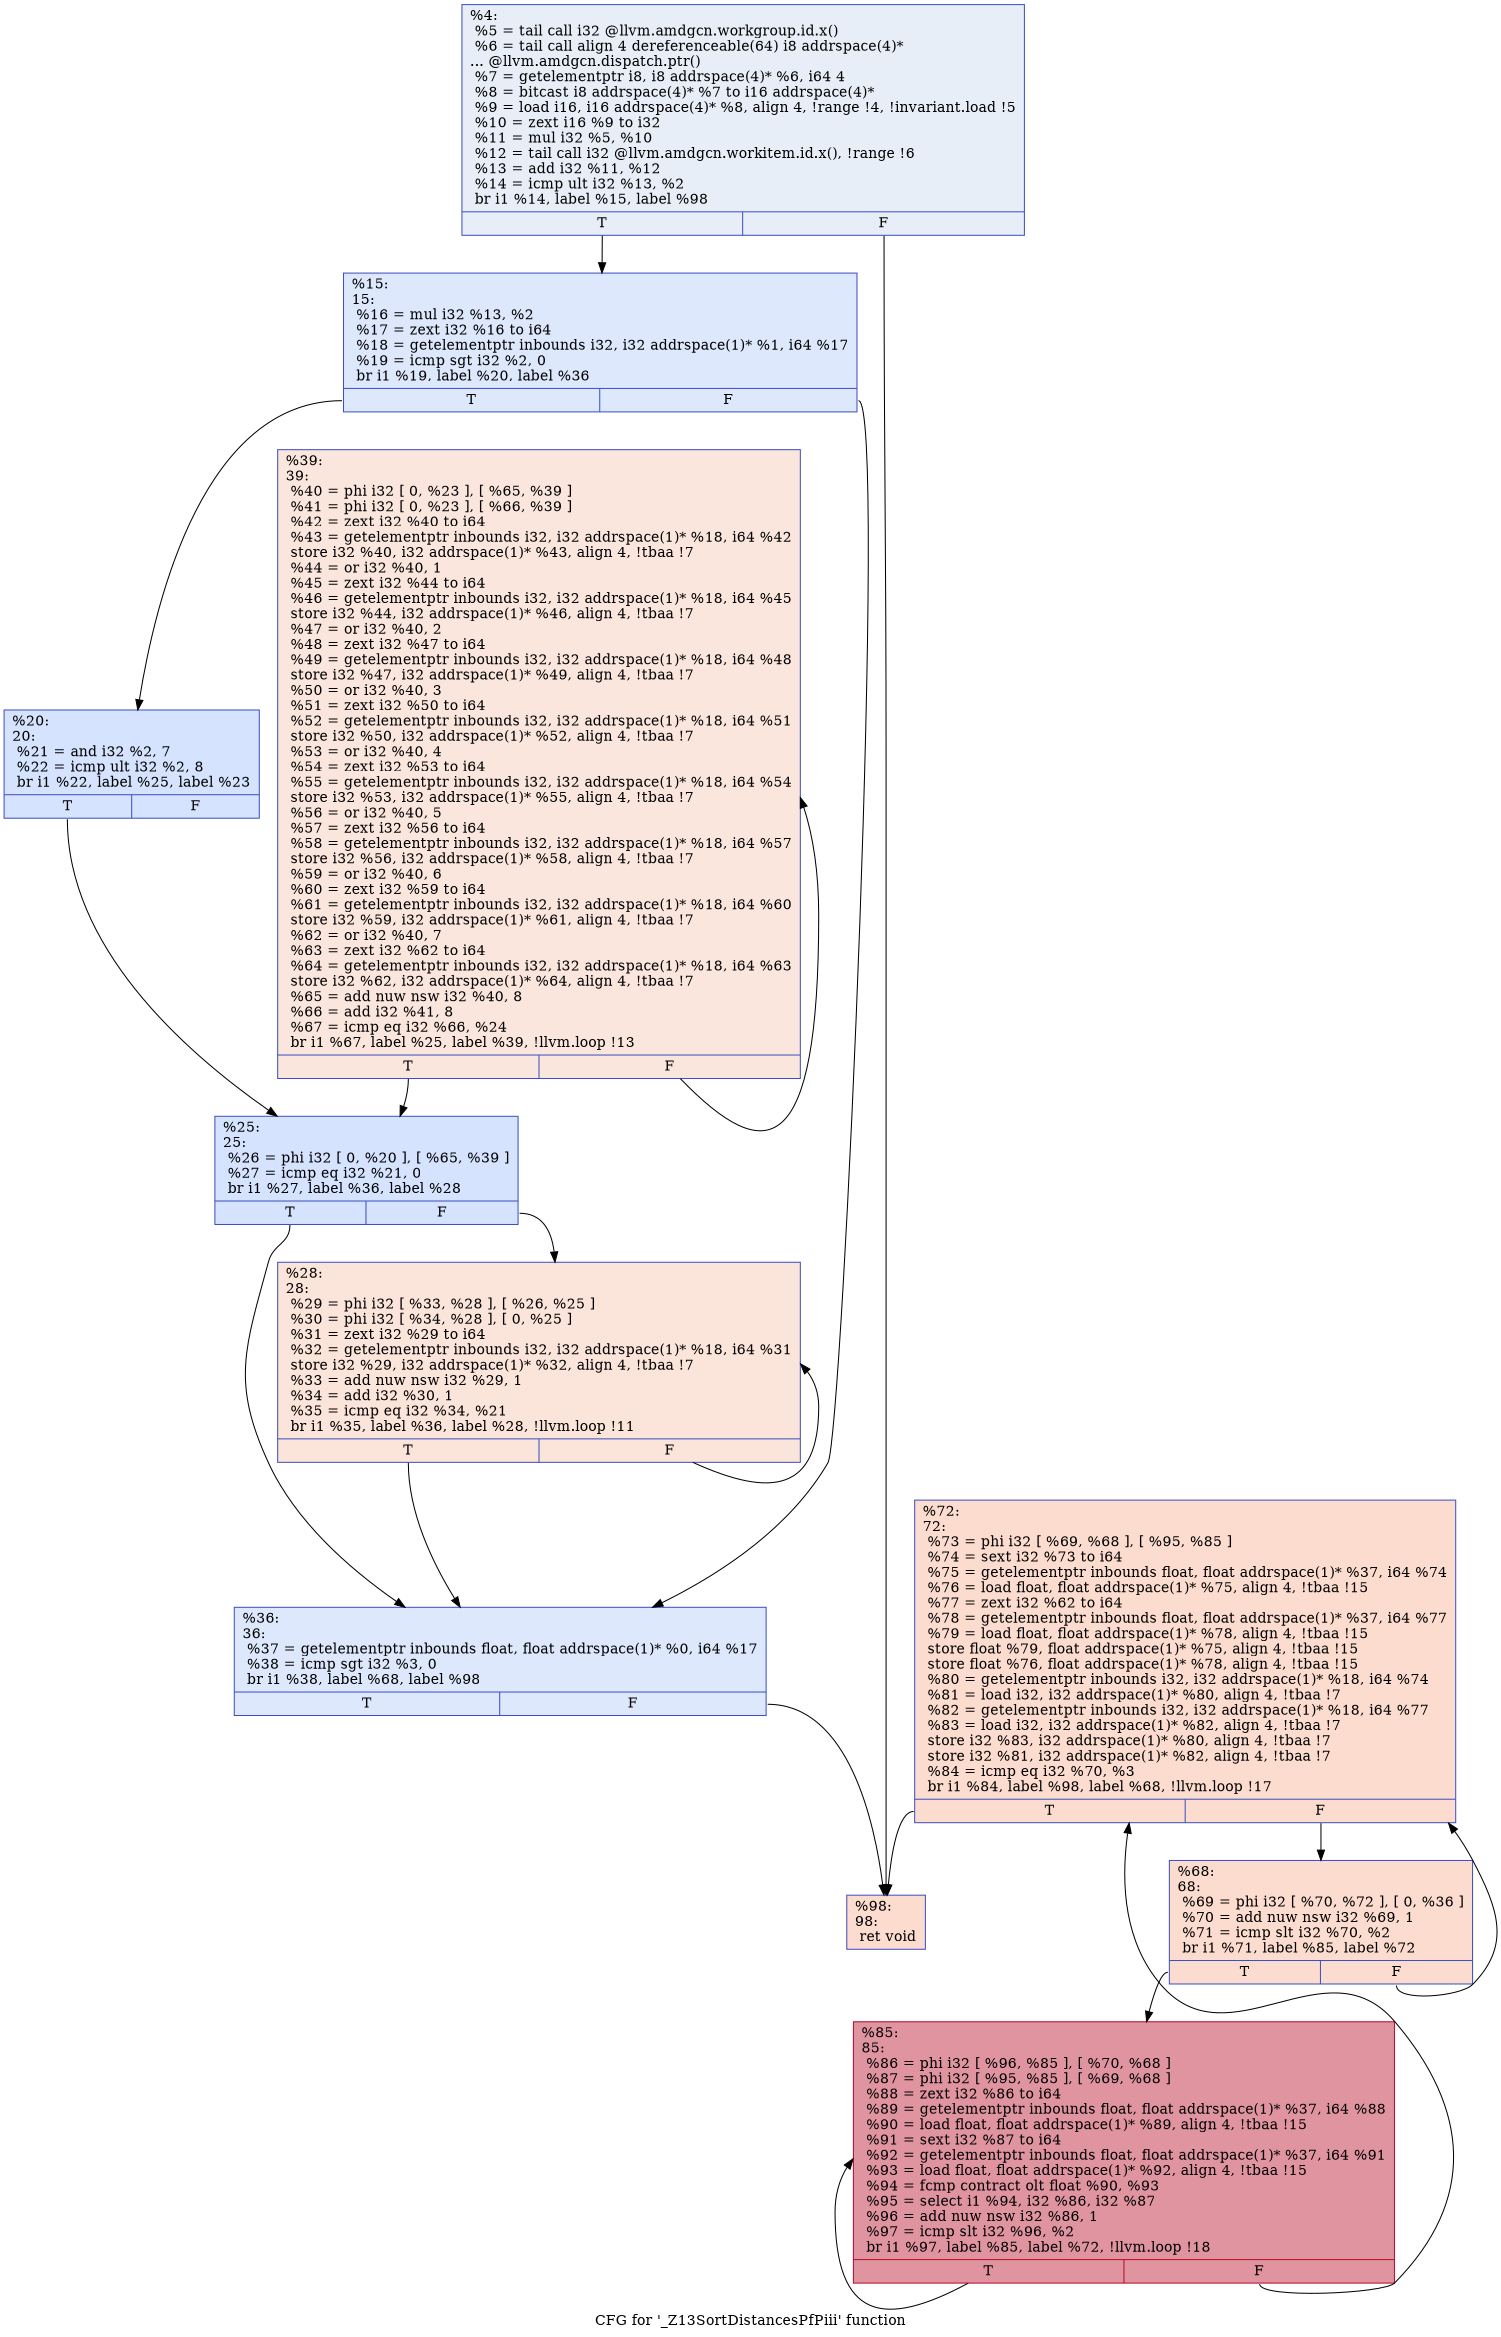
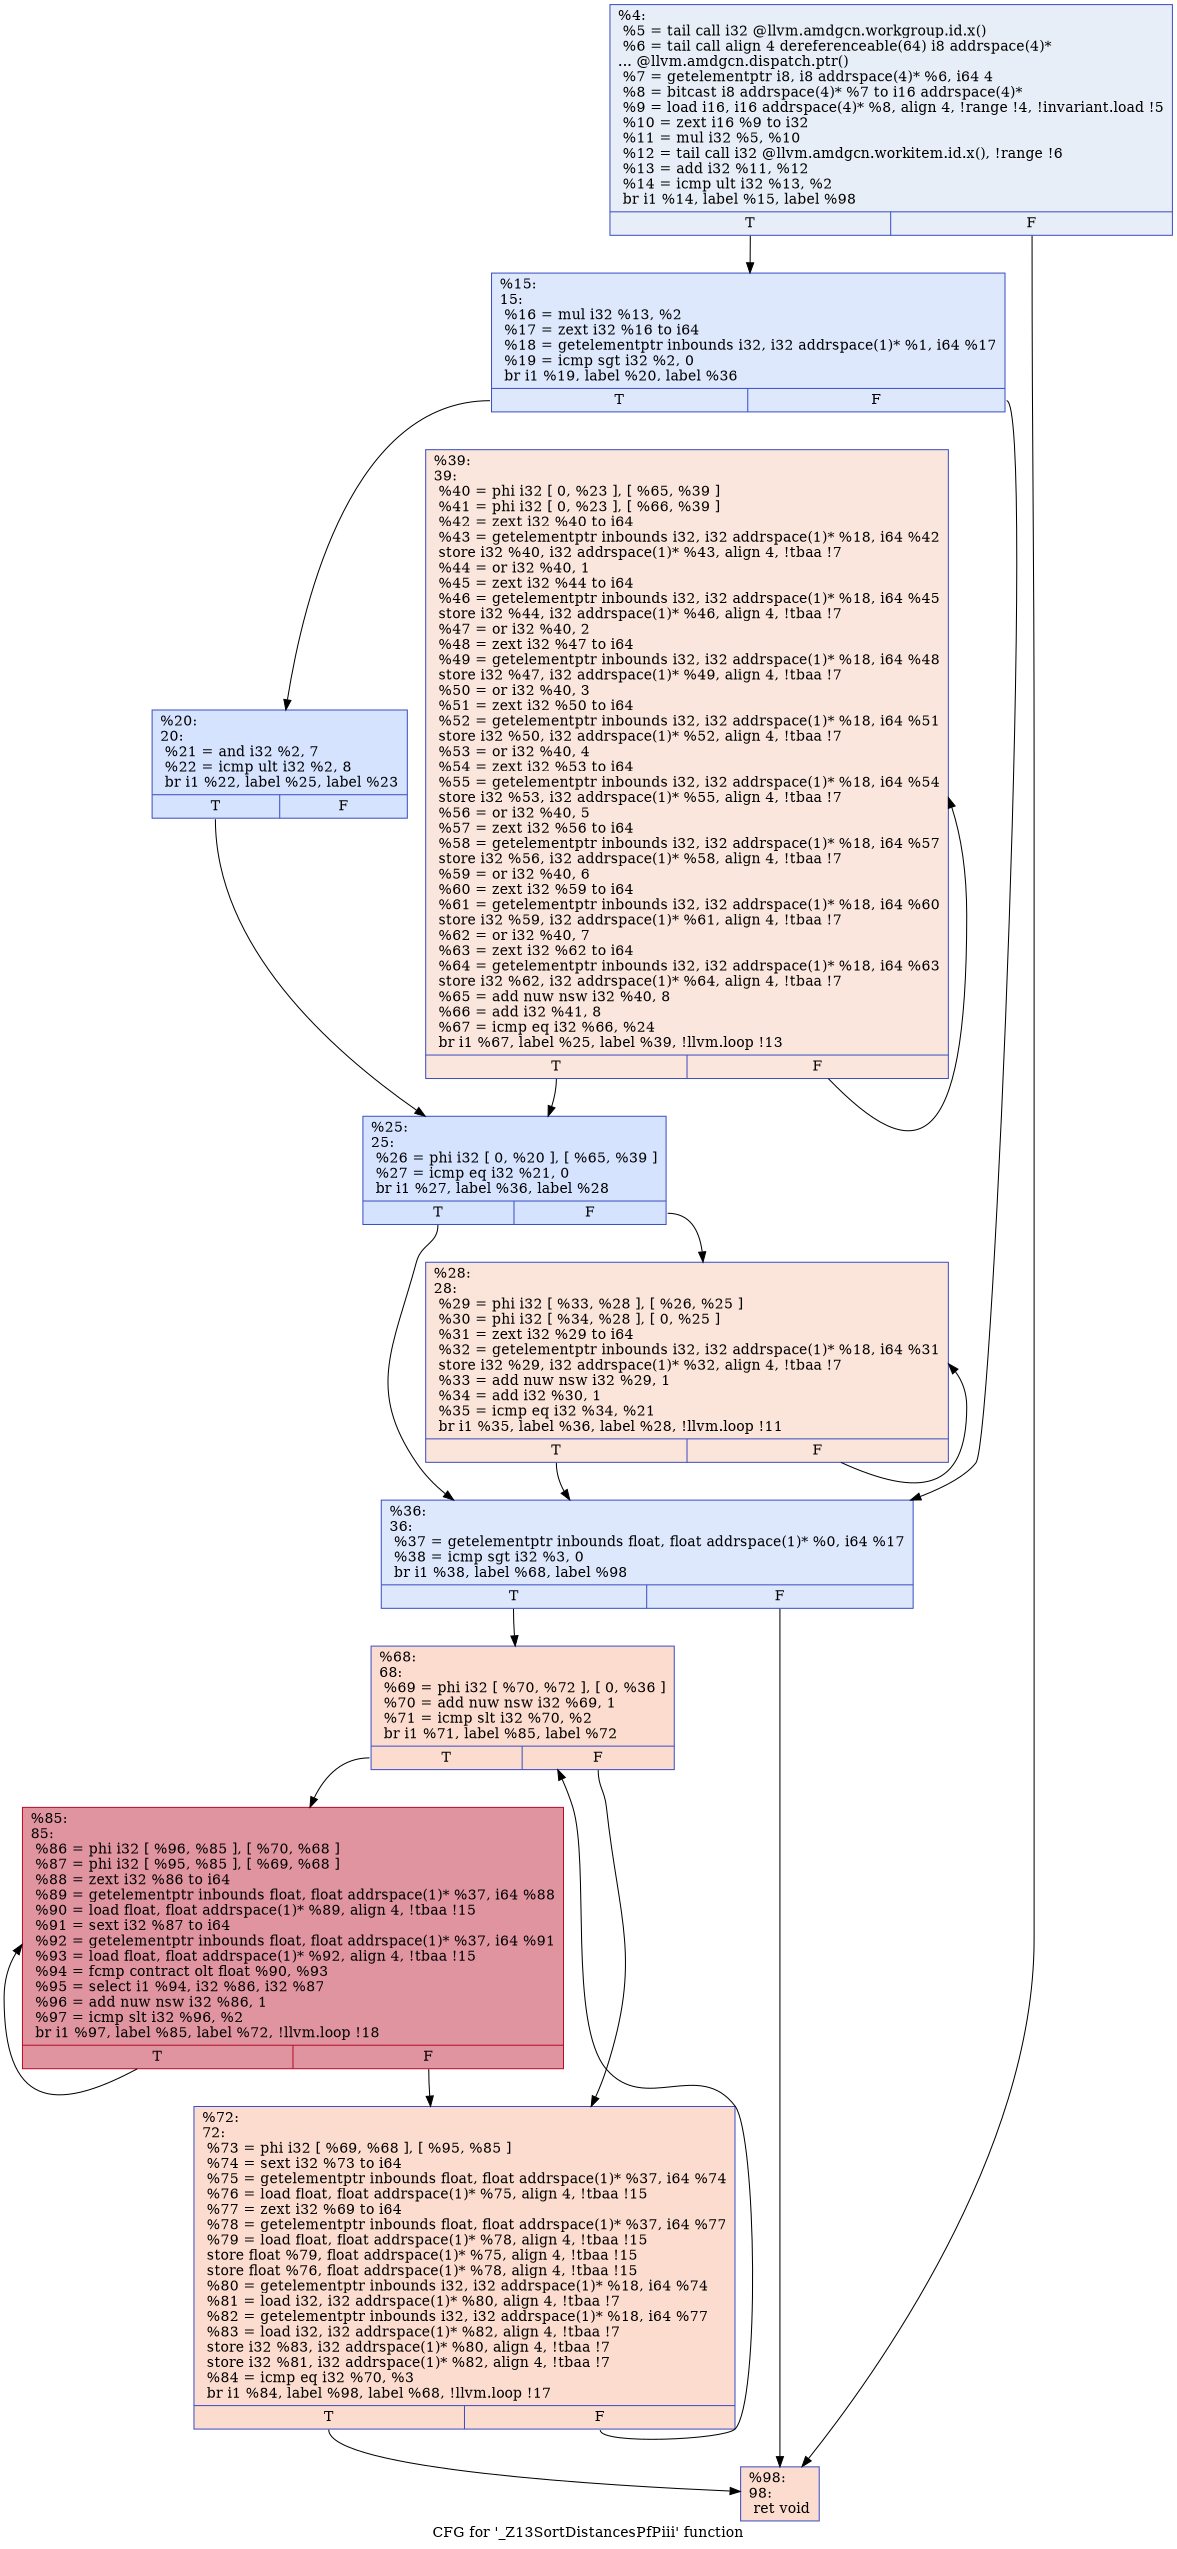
(1023, 1603) -> (302, 2210)
none -> (514, 1622)
